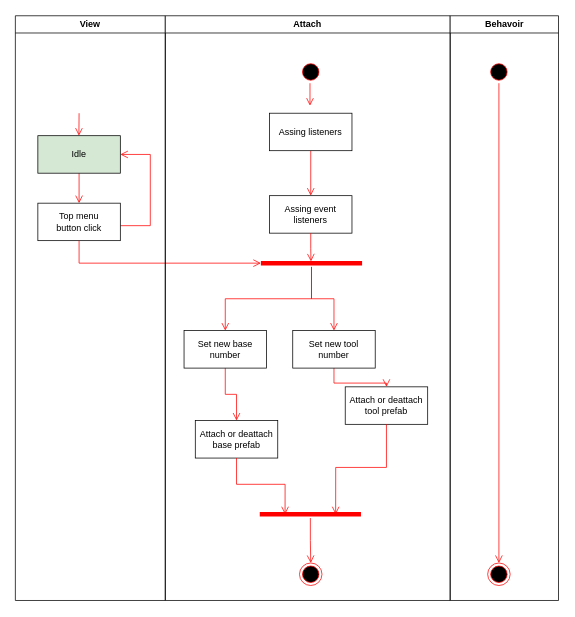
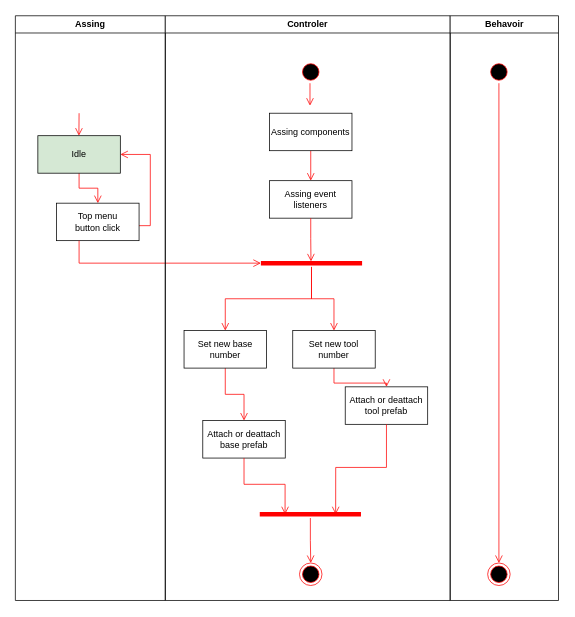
(90, 24) -> (90, 24)
(308, 24) -> (308, 24)
(311, 132) -> (311, 132)
(311, 214) -> (311, 199)
(79, 222) -> (98, 222)
(237, 439) -> (244, 439)
